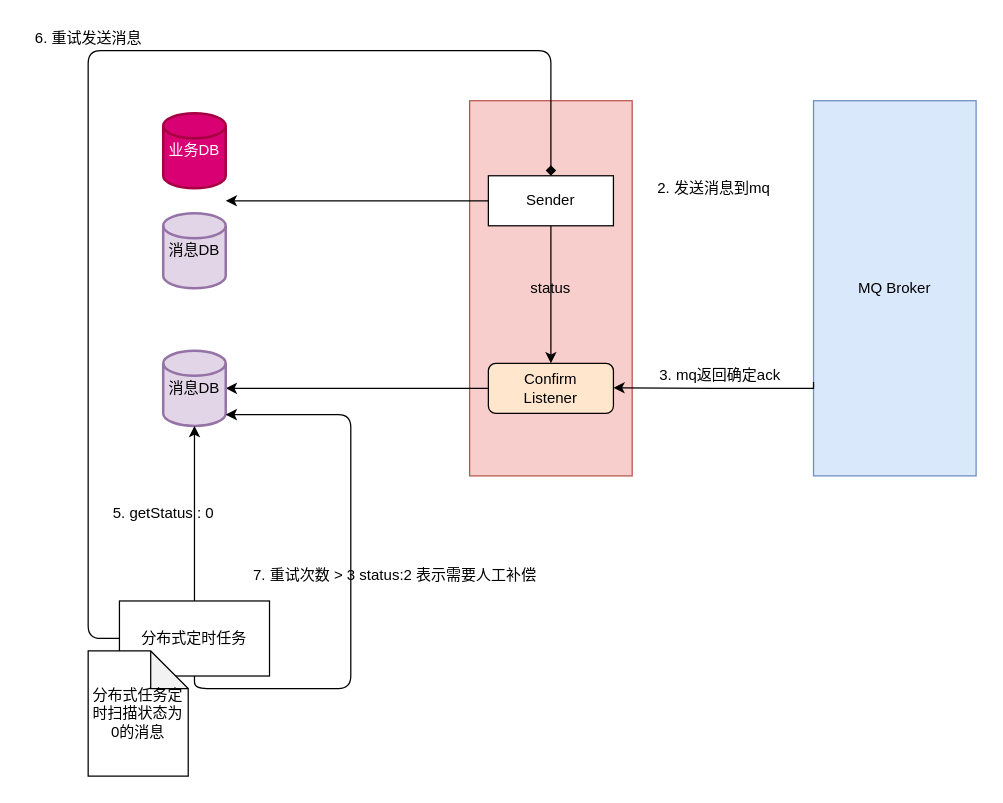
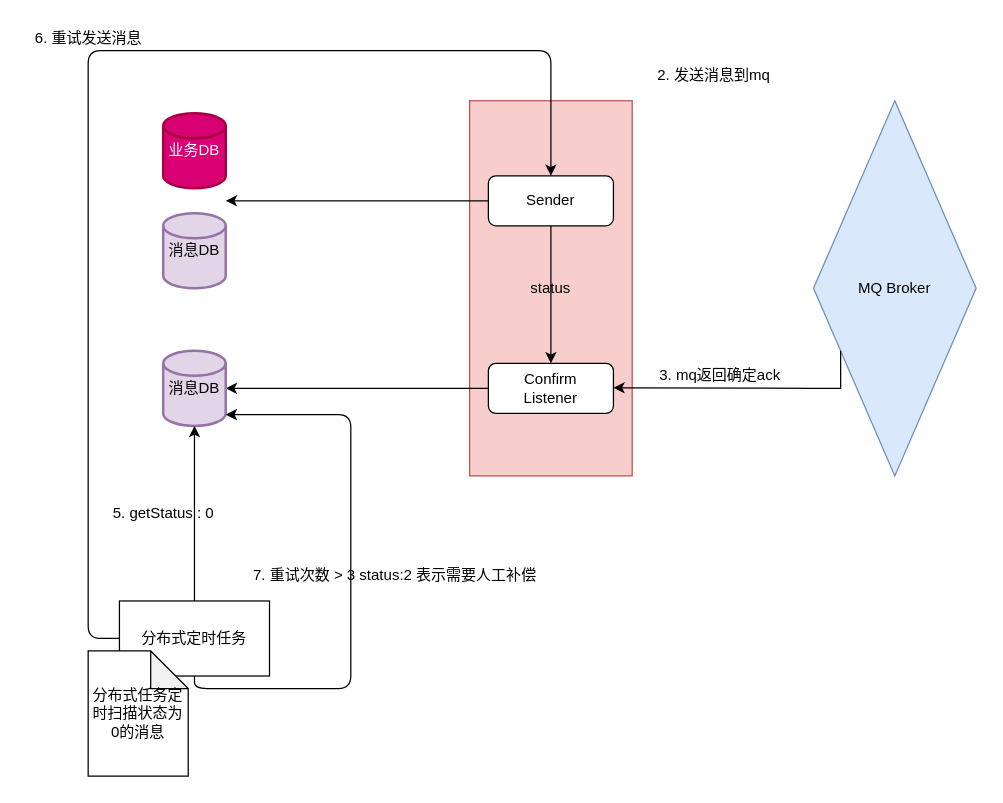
(551, 165) -> (551, 166)
(713, 188) -> (713, 76)
(551, 201) -> (551, 201)
(894, 288) -> (894, 288)
(551, 388) -> (551, 388)
